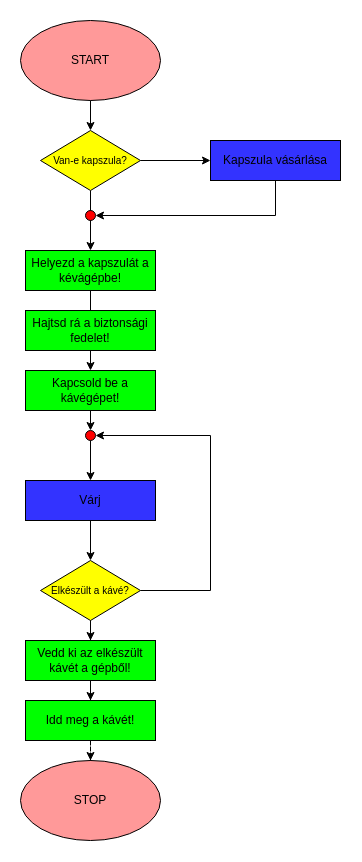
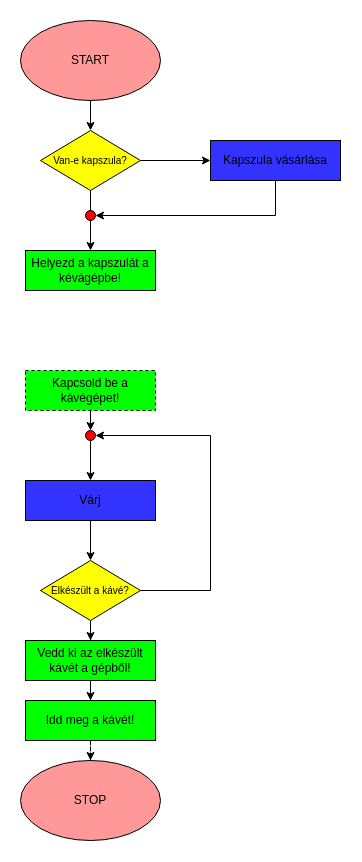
(91, 327) -> none
(91, 331) -> none
(91, 391) -> (91, 391)
